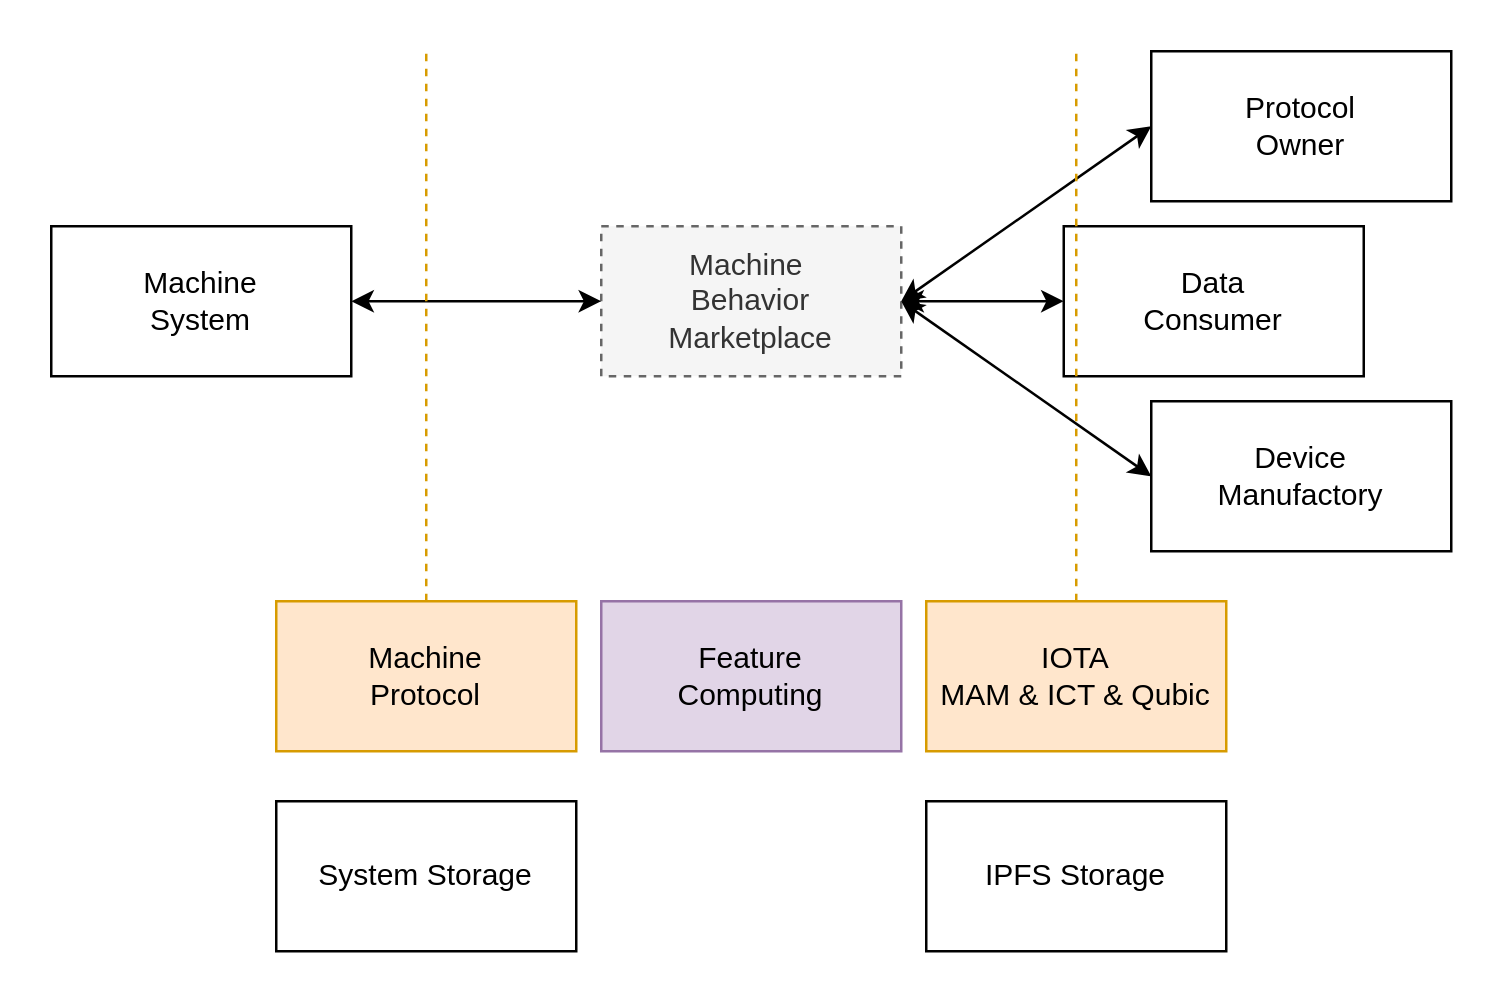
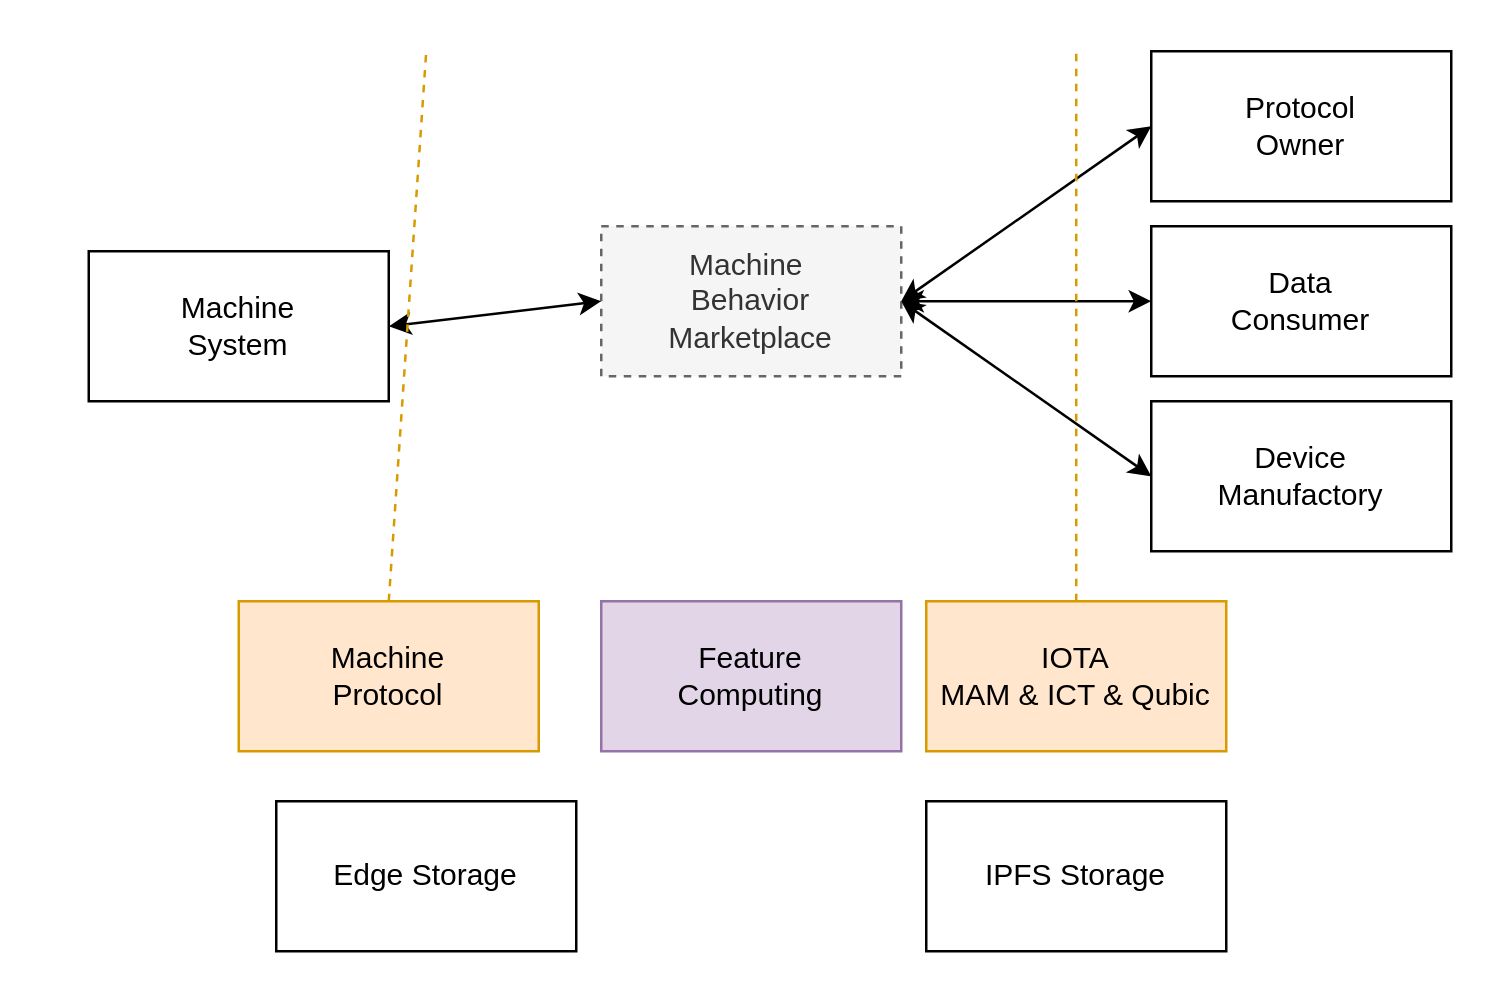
(201, 301) -> (239, 326)
(1214, 301) -> (1301, 301)
(426, 676) -> (389, 676)
(426, 876) -> (426, 876)
